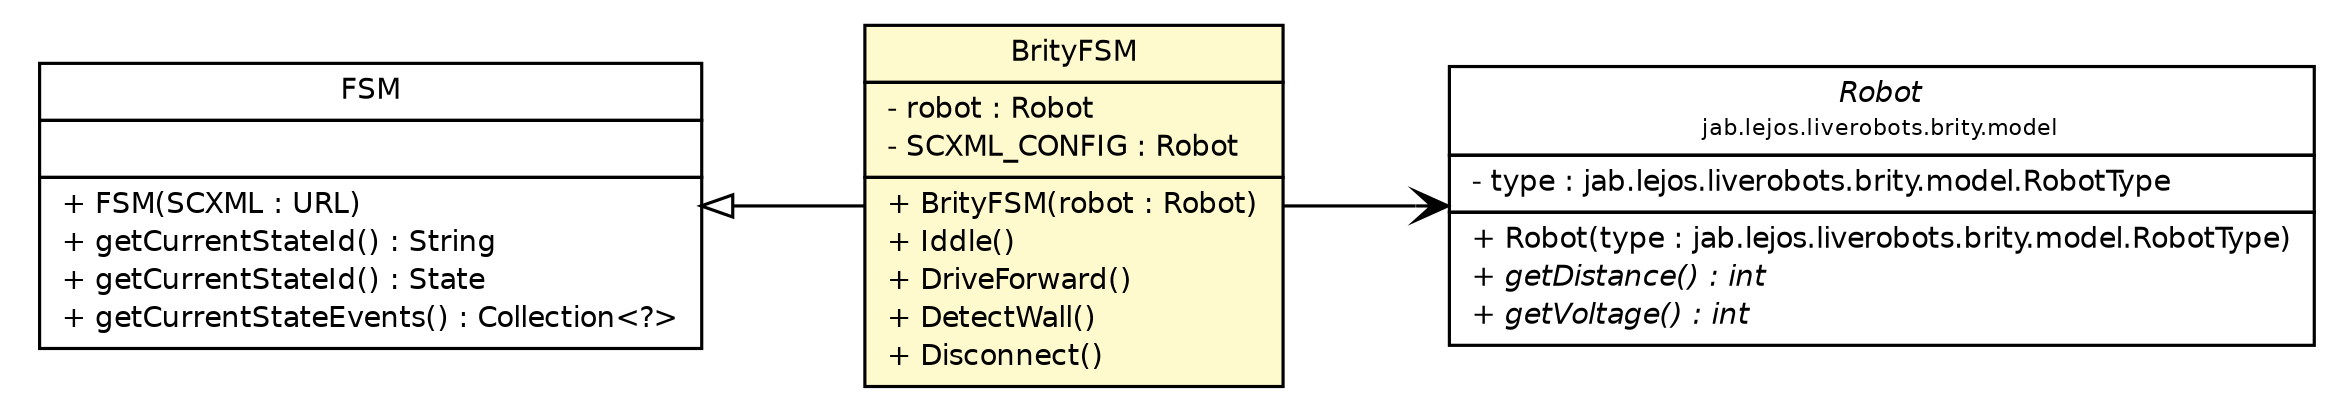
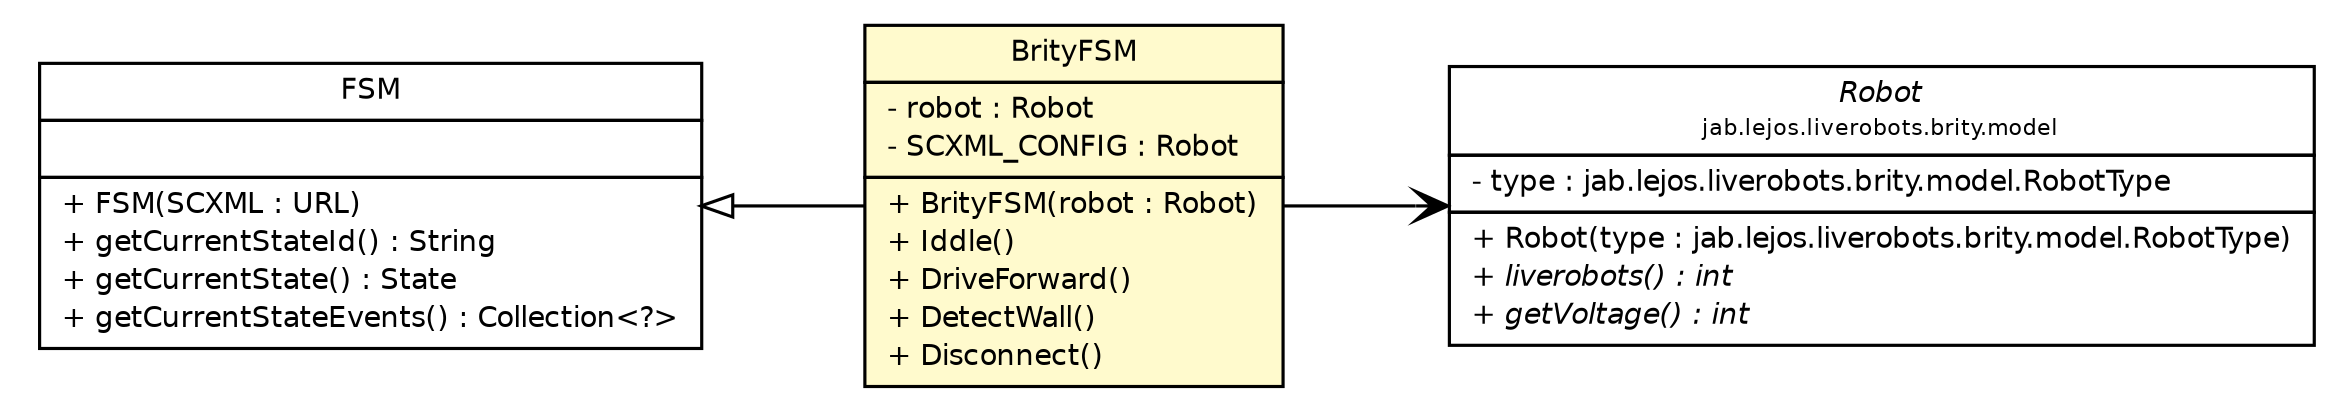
(1620, 277) -> (1603, 277)
(274, 280) -> (260, 280)
